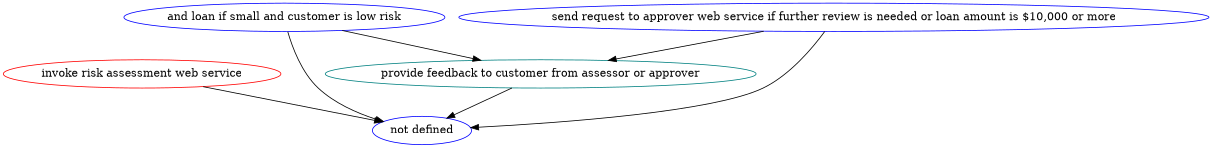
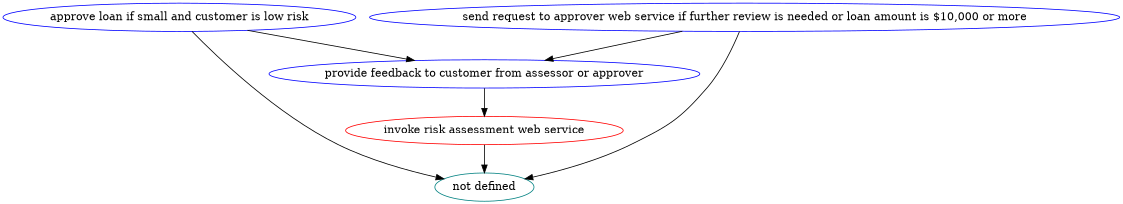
(284, 17) -> (179, 17)
(541, 74) -> (484, 74)
(483, 101) -> (484, 98)
(422, 130) -> (484, 187)
